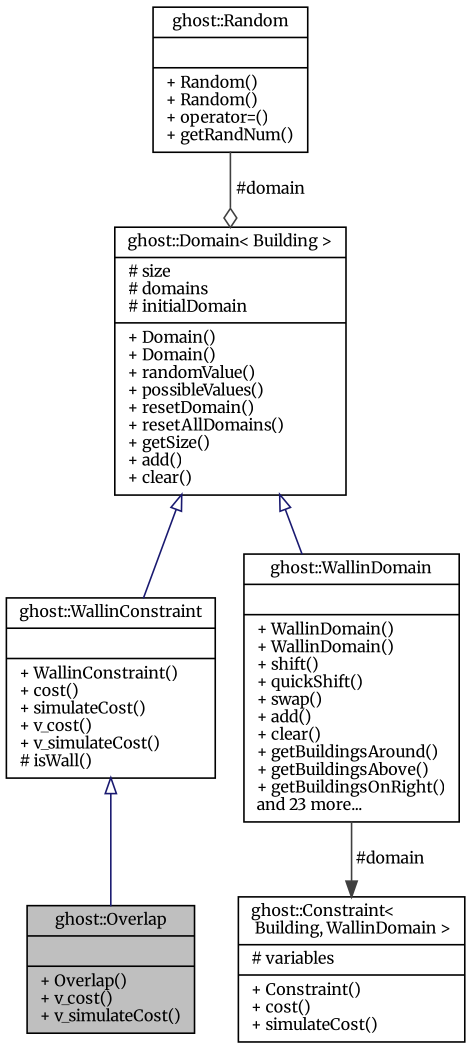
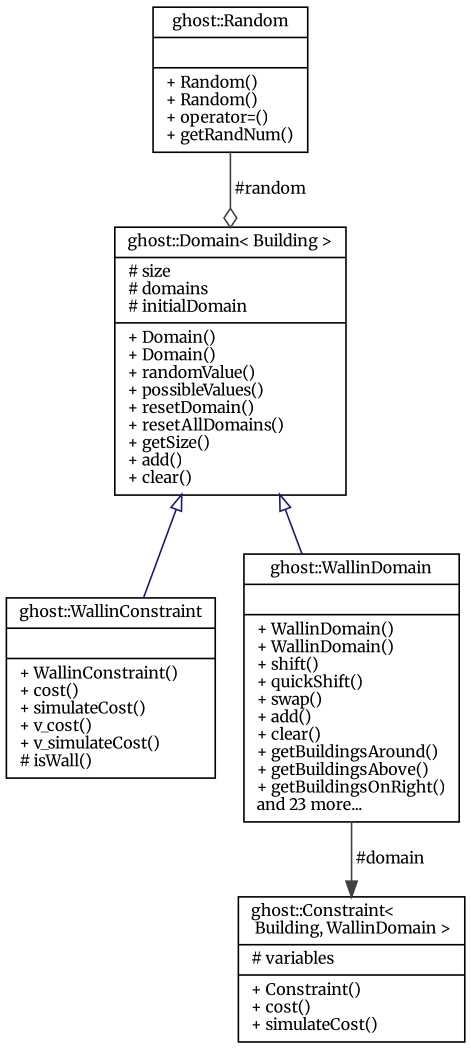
(269, 190) -> (269, 190)
(111, 969) -> none
